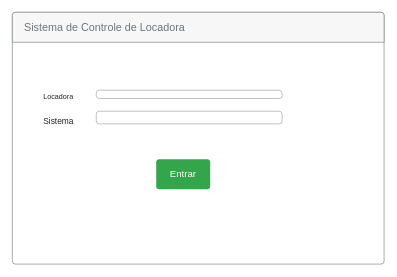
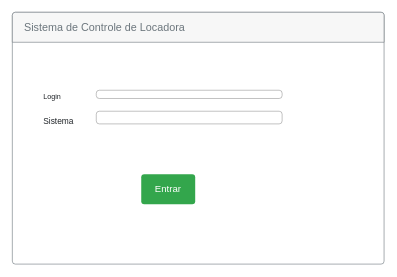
(59, 97) -> (52, 97)
(183, 174) -> (168, 189)
